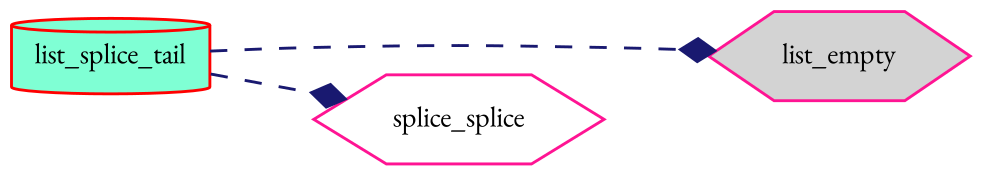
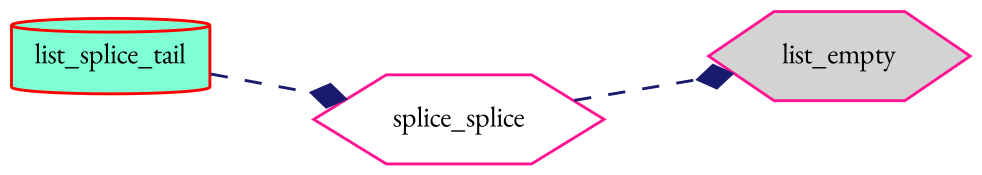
(445, 46) -> (636, 90)
